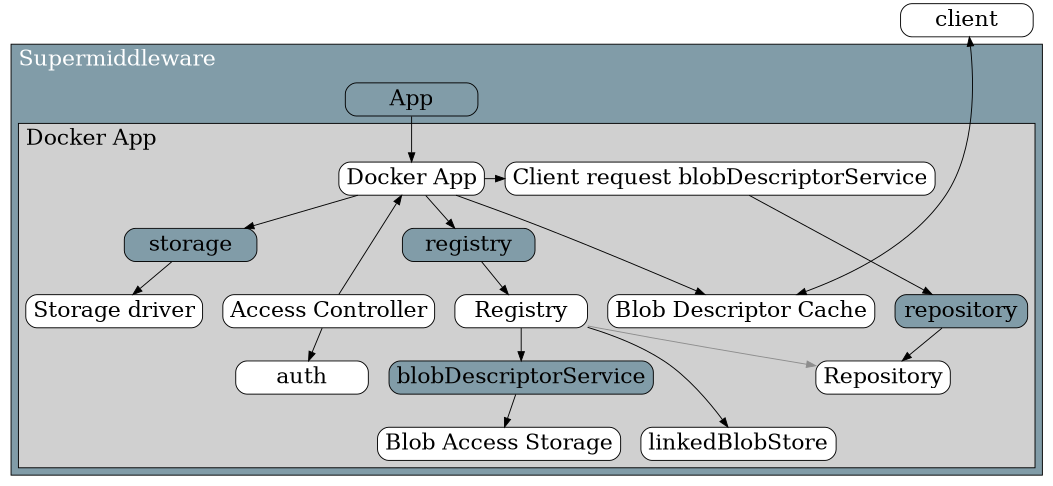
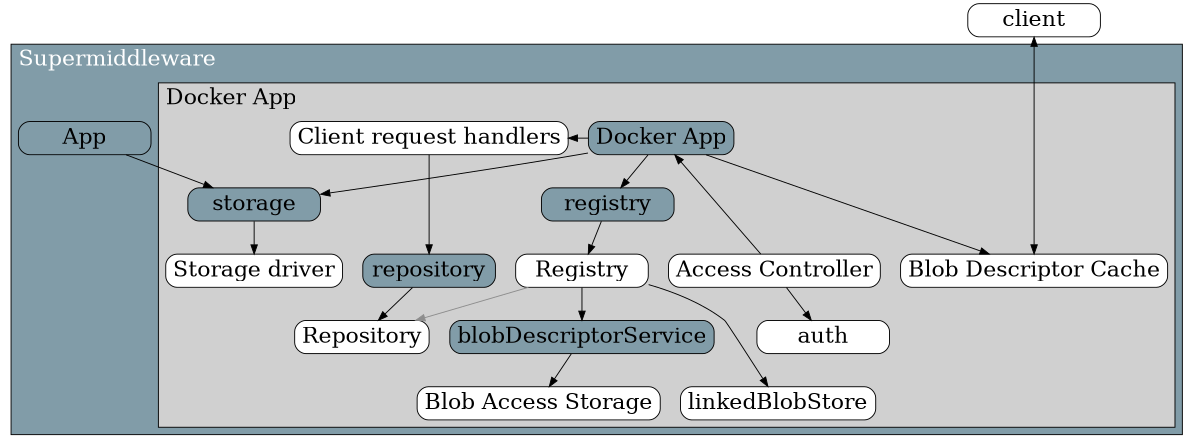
(412, 134) -> (165, 170)
(412, 179) -> (661, 138)
(720, 179) -> (429, 138)
